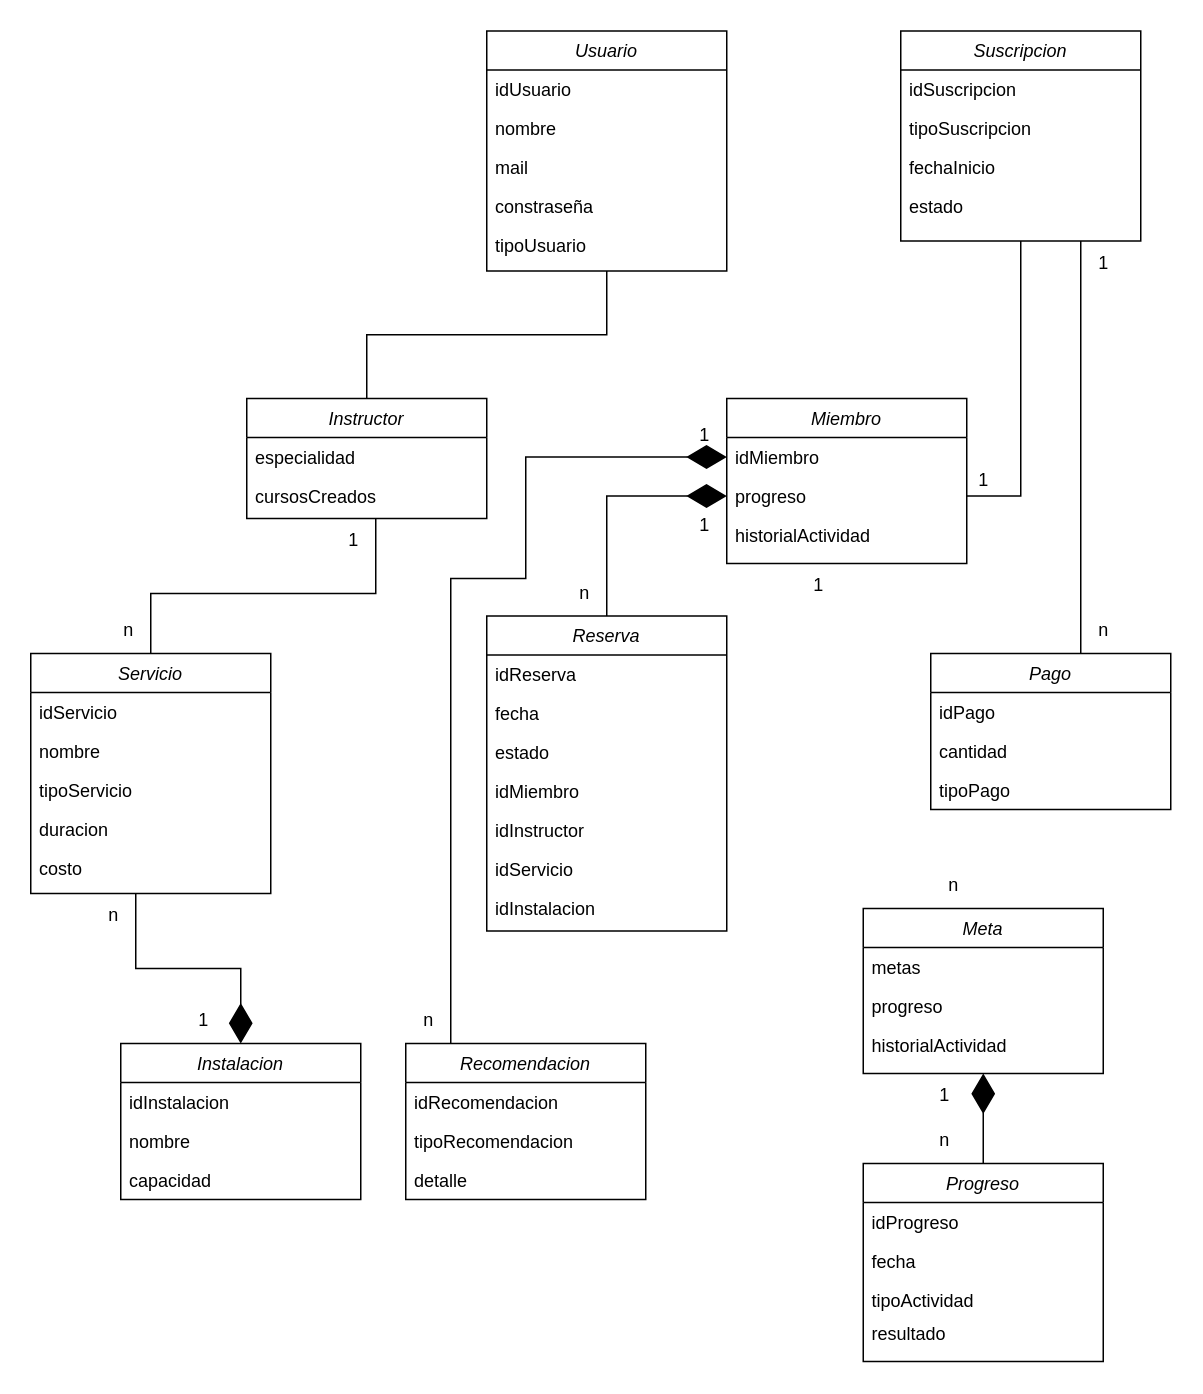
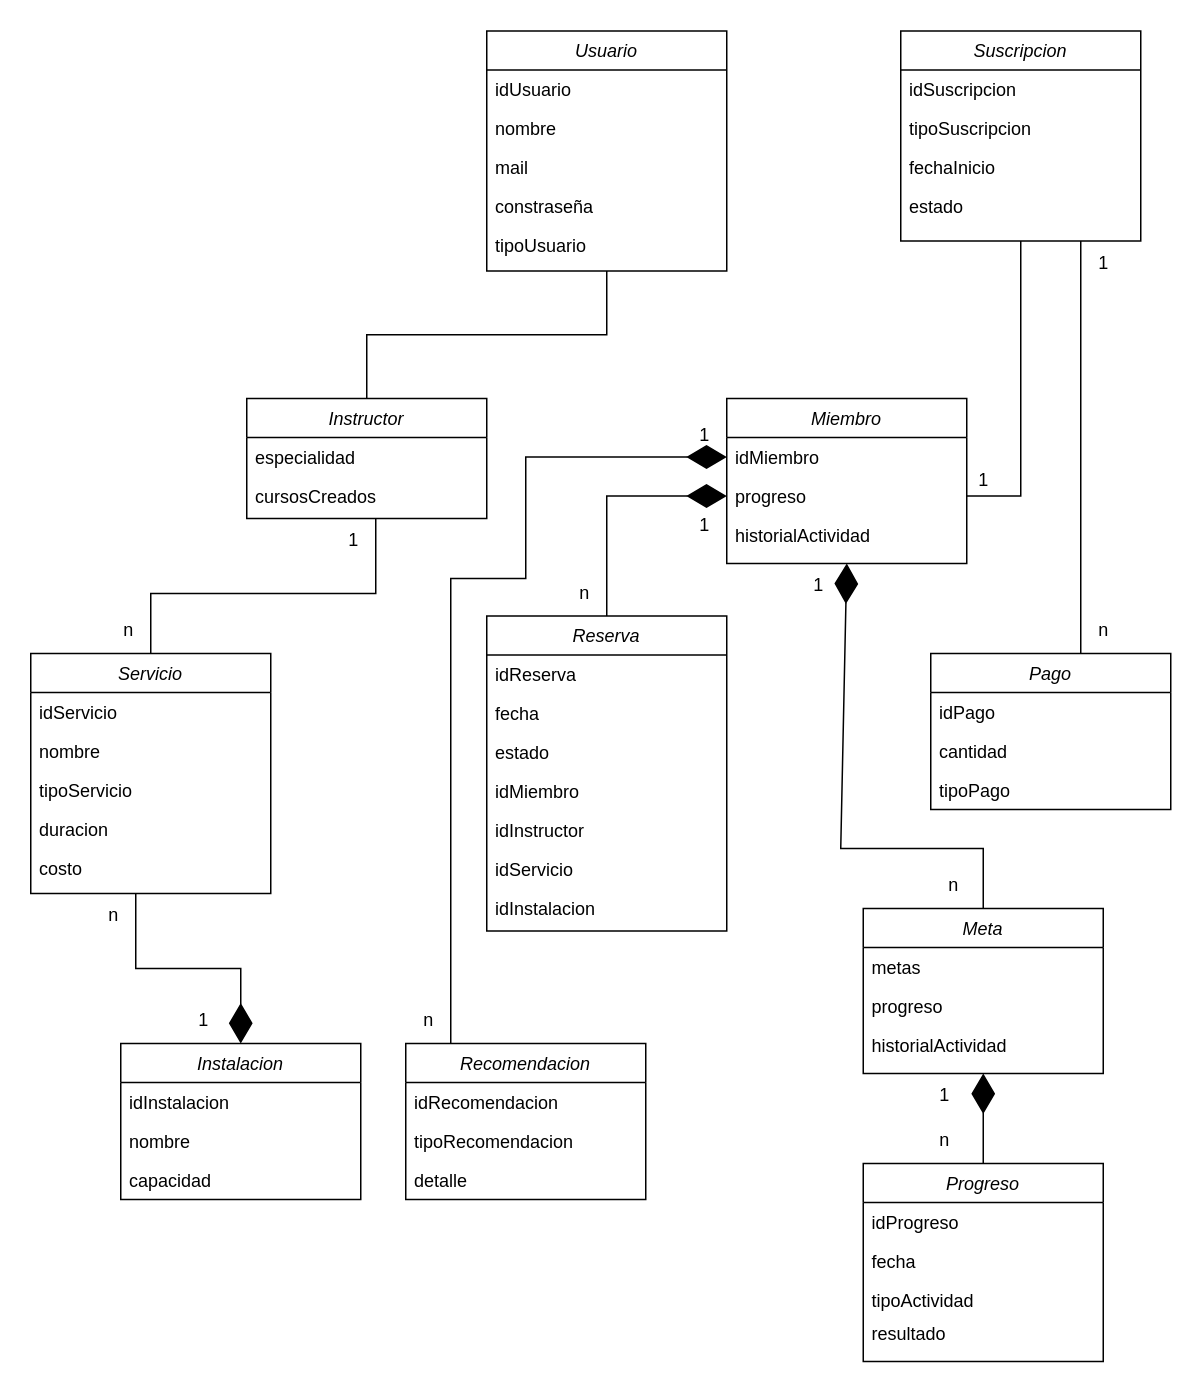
none -> (841, 826)
